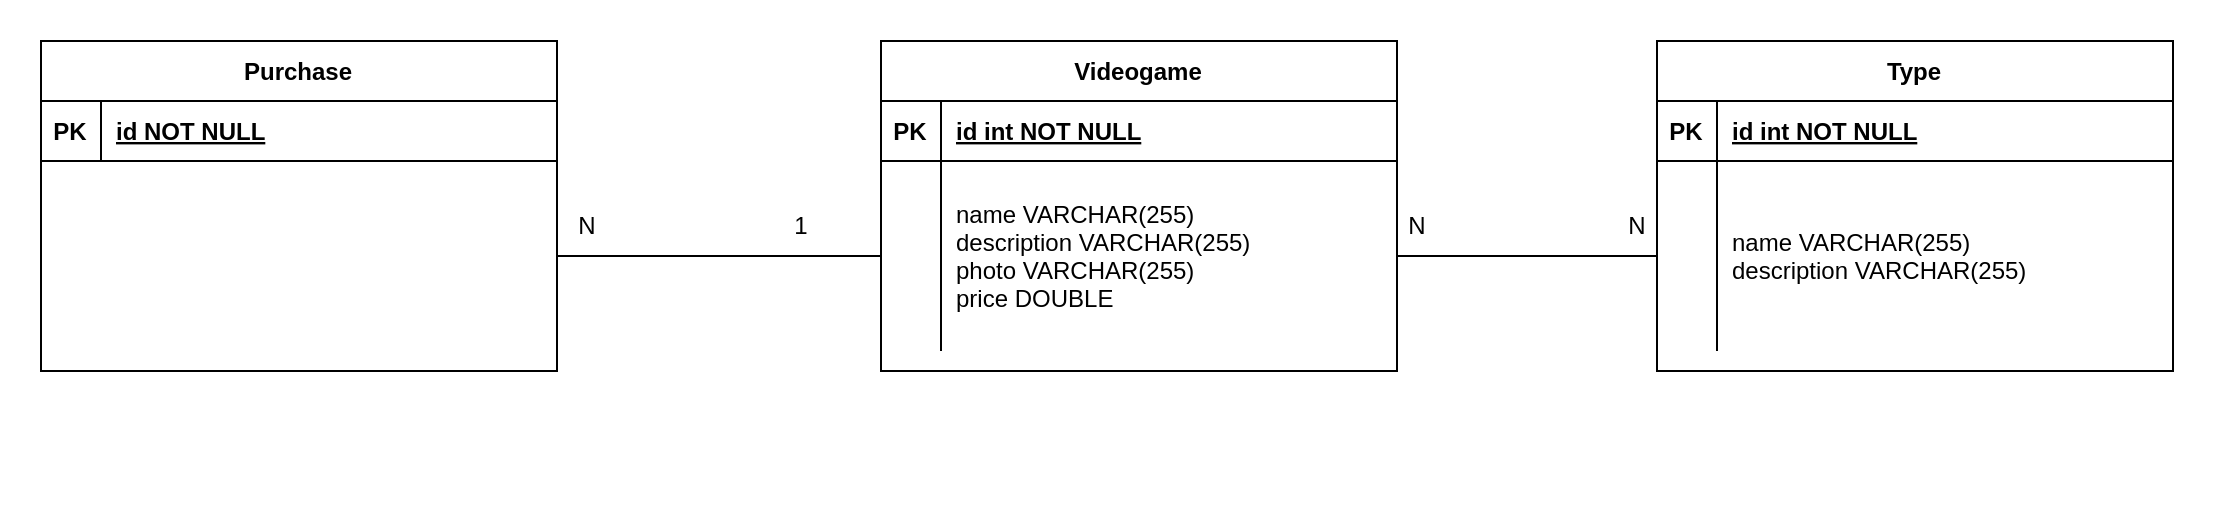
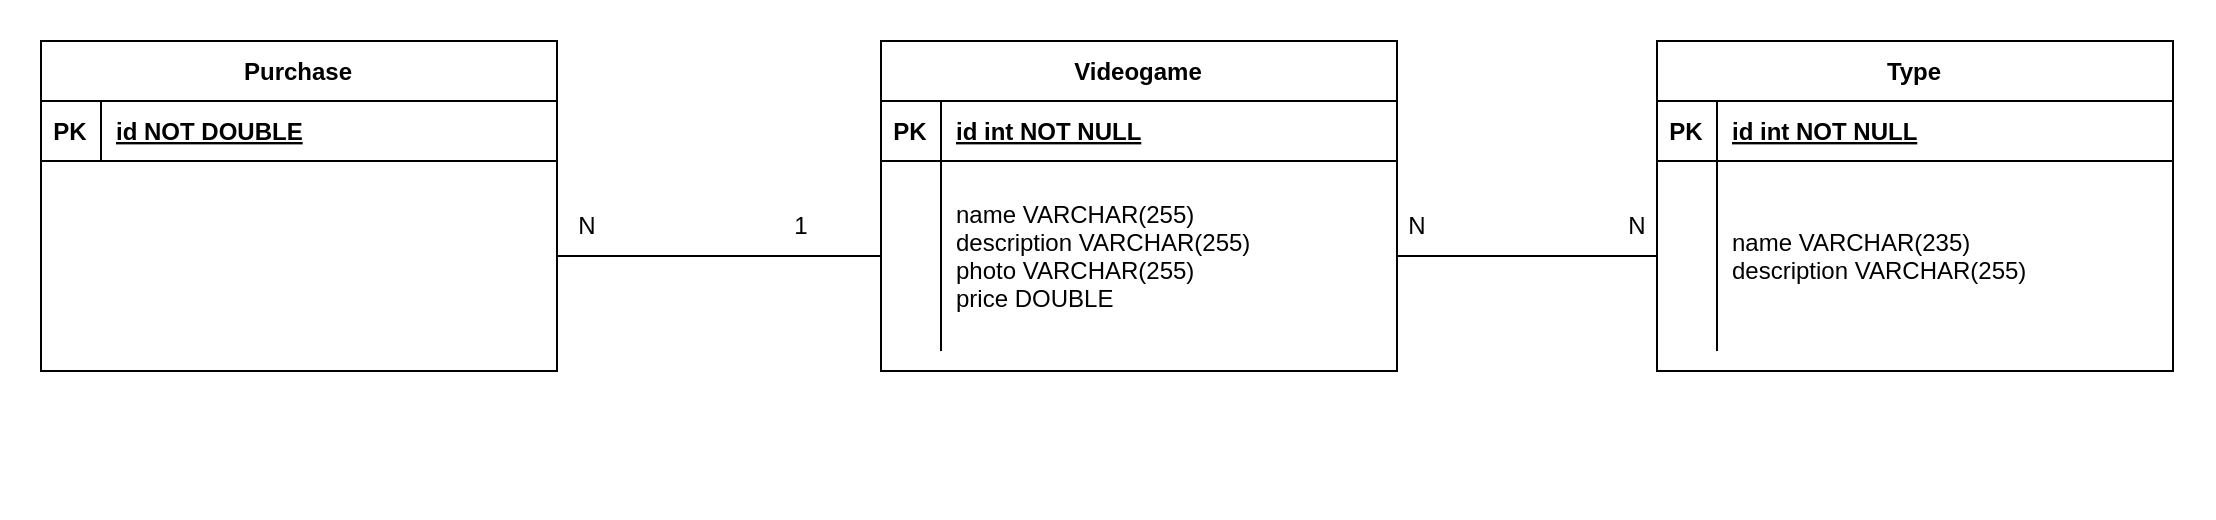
(181, 132) -> (194, 132)
(1843, 243) -> (1843, 243)
